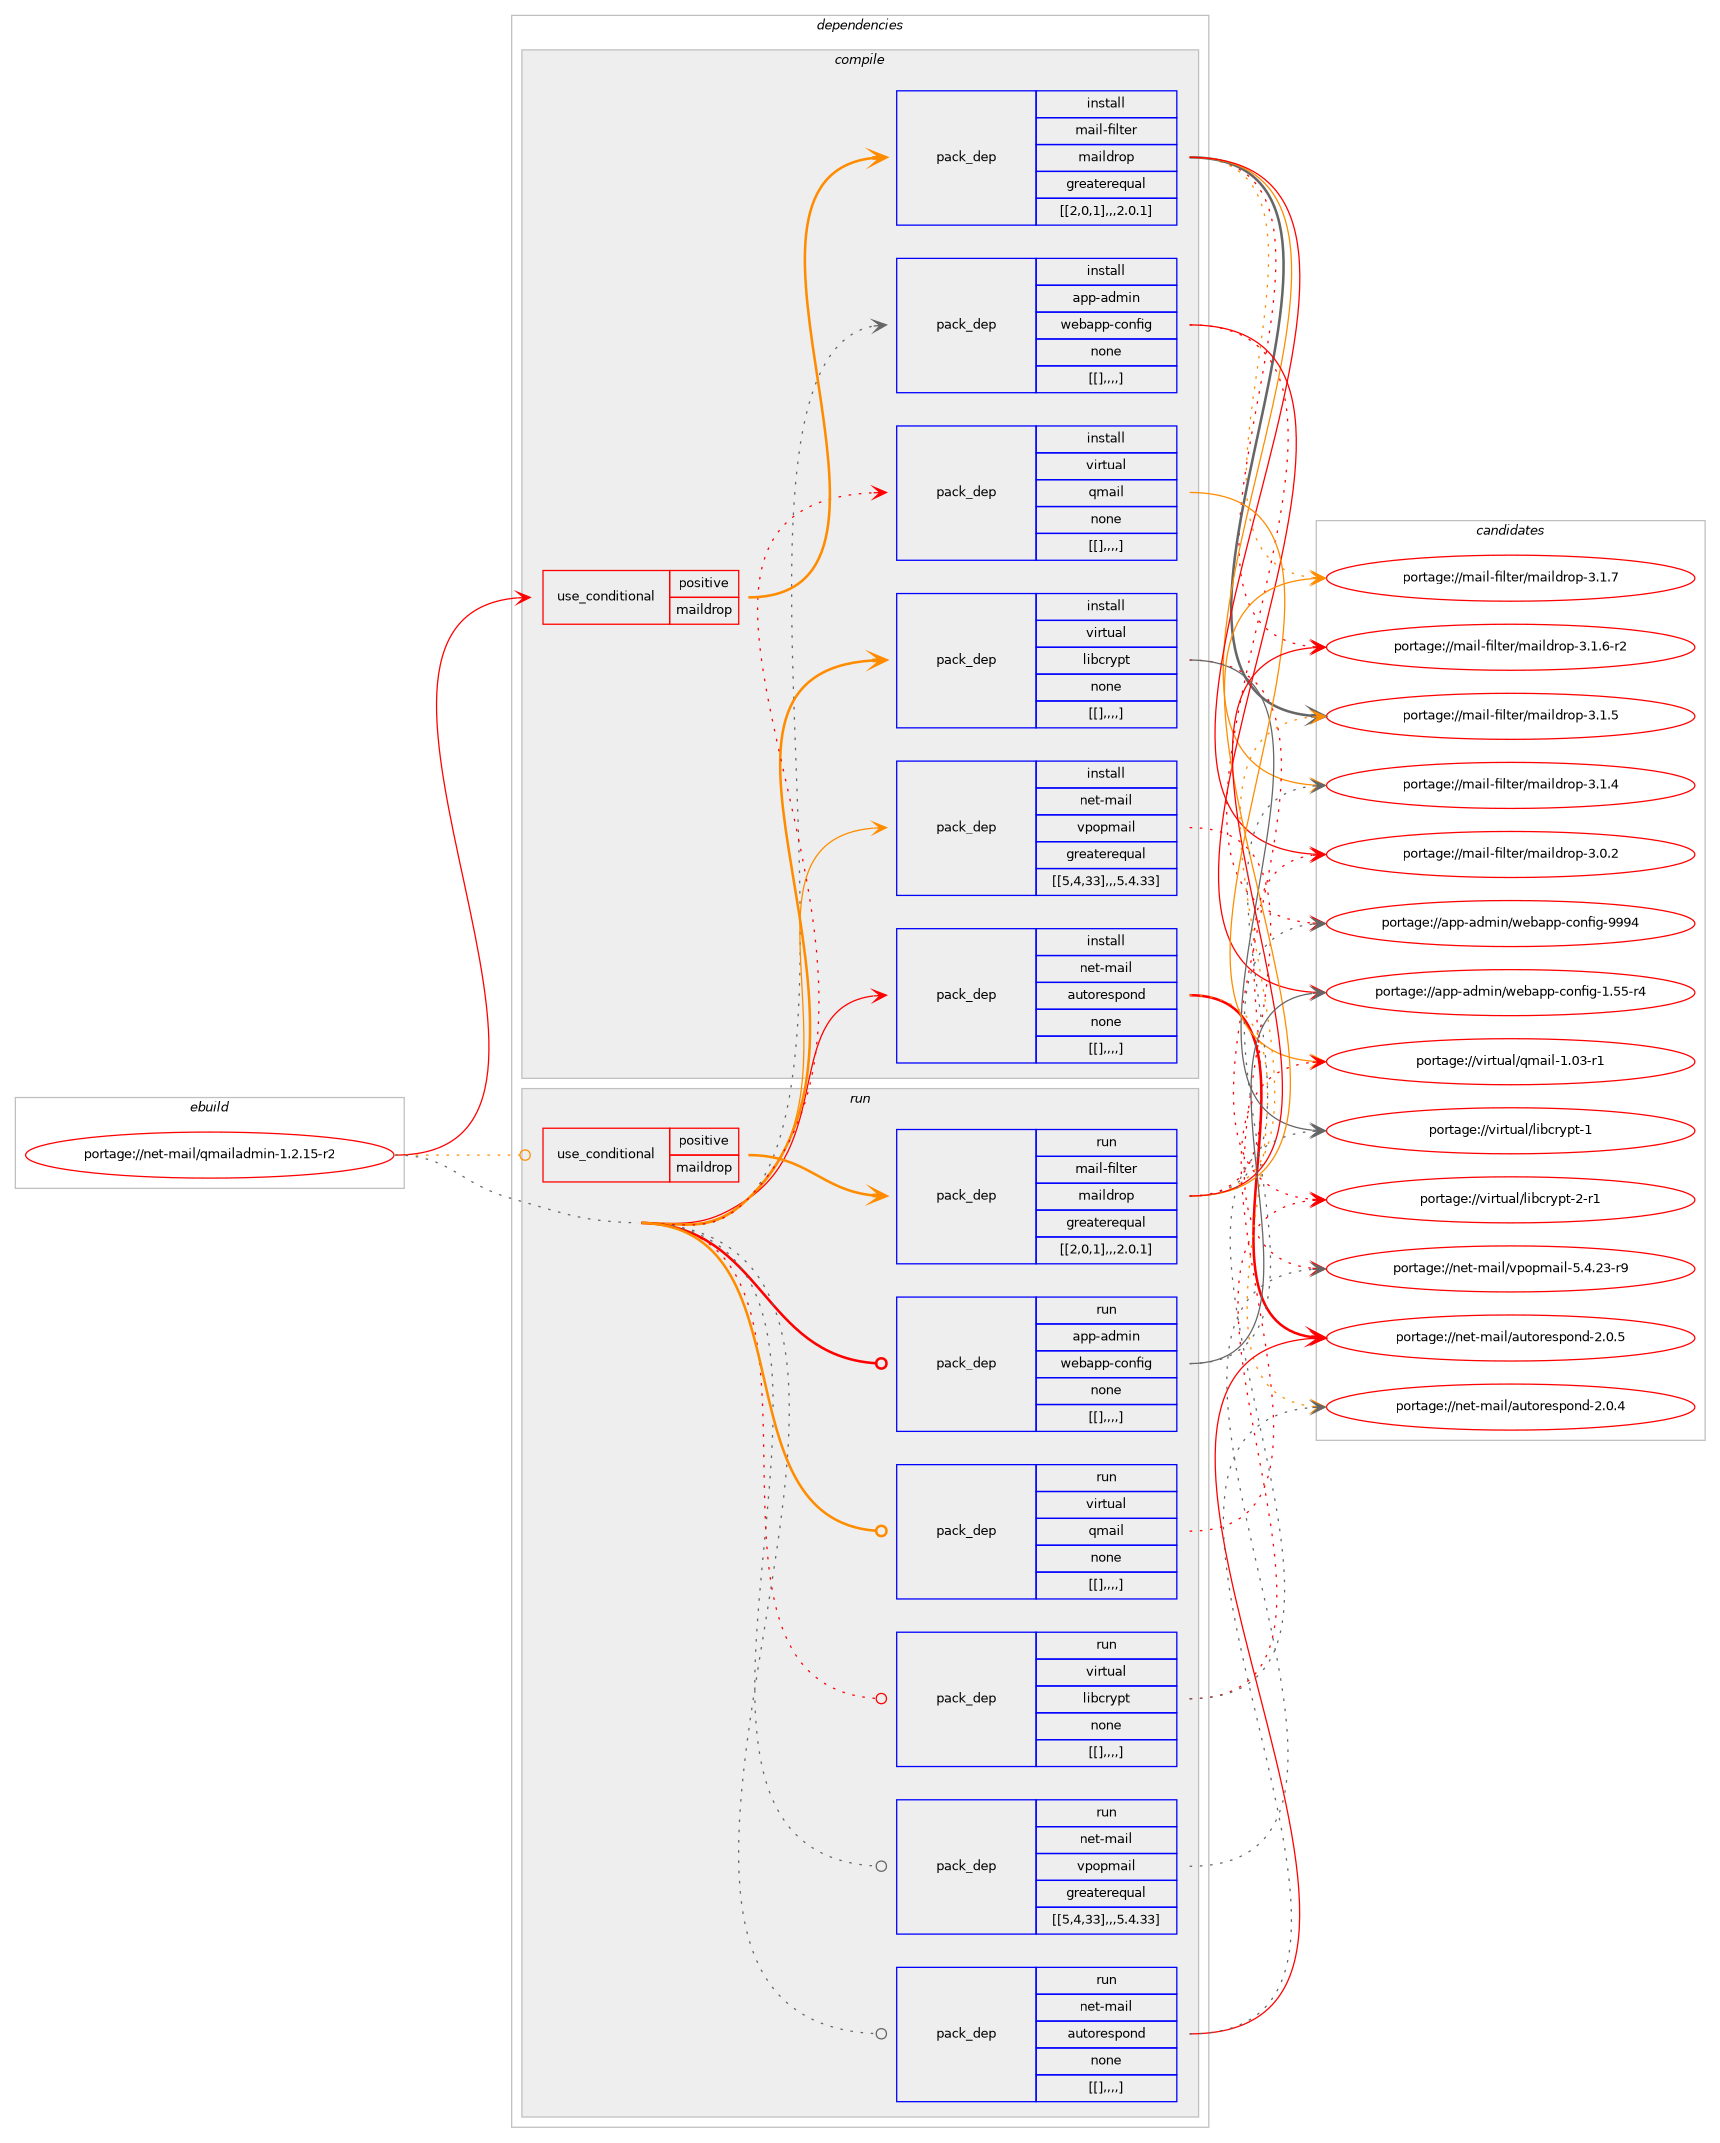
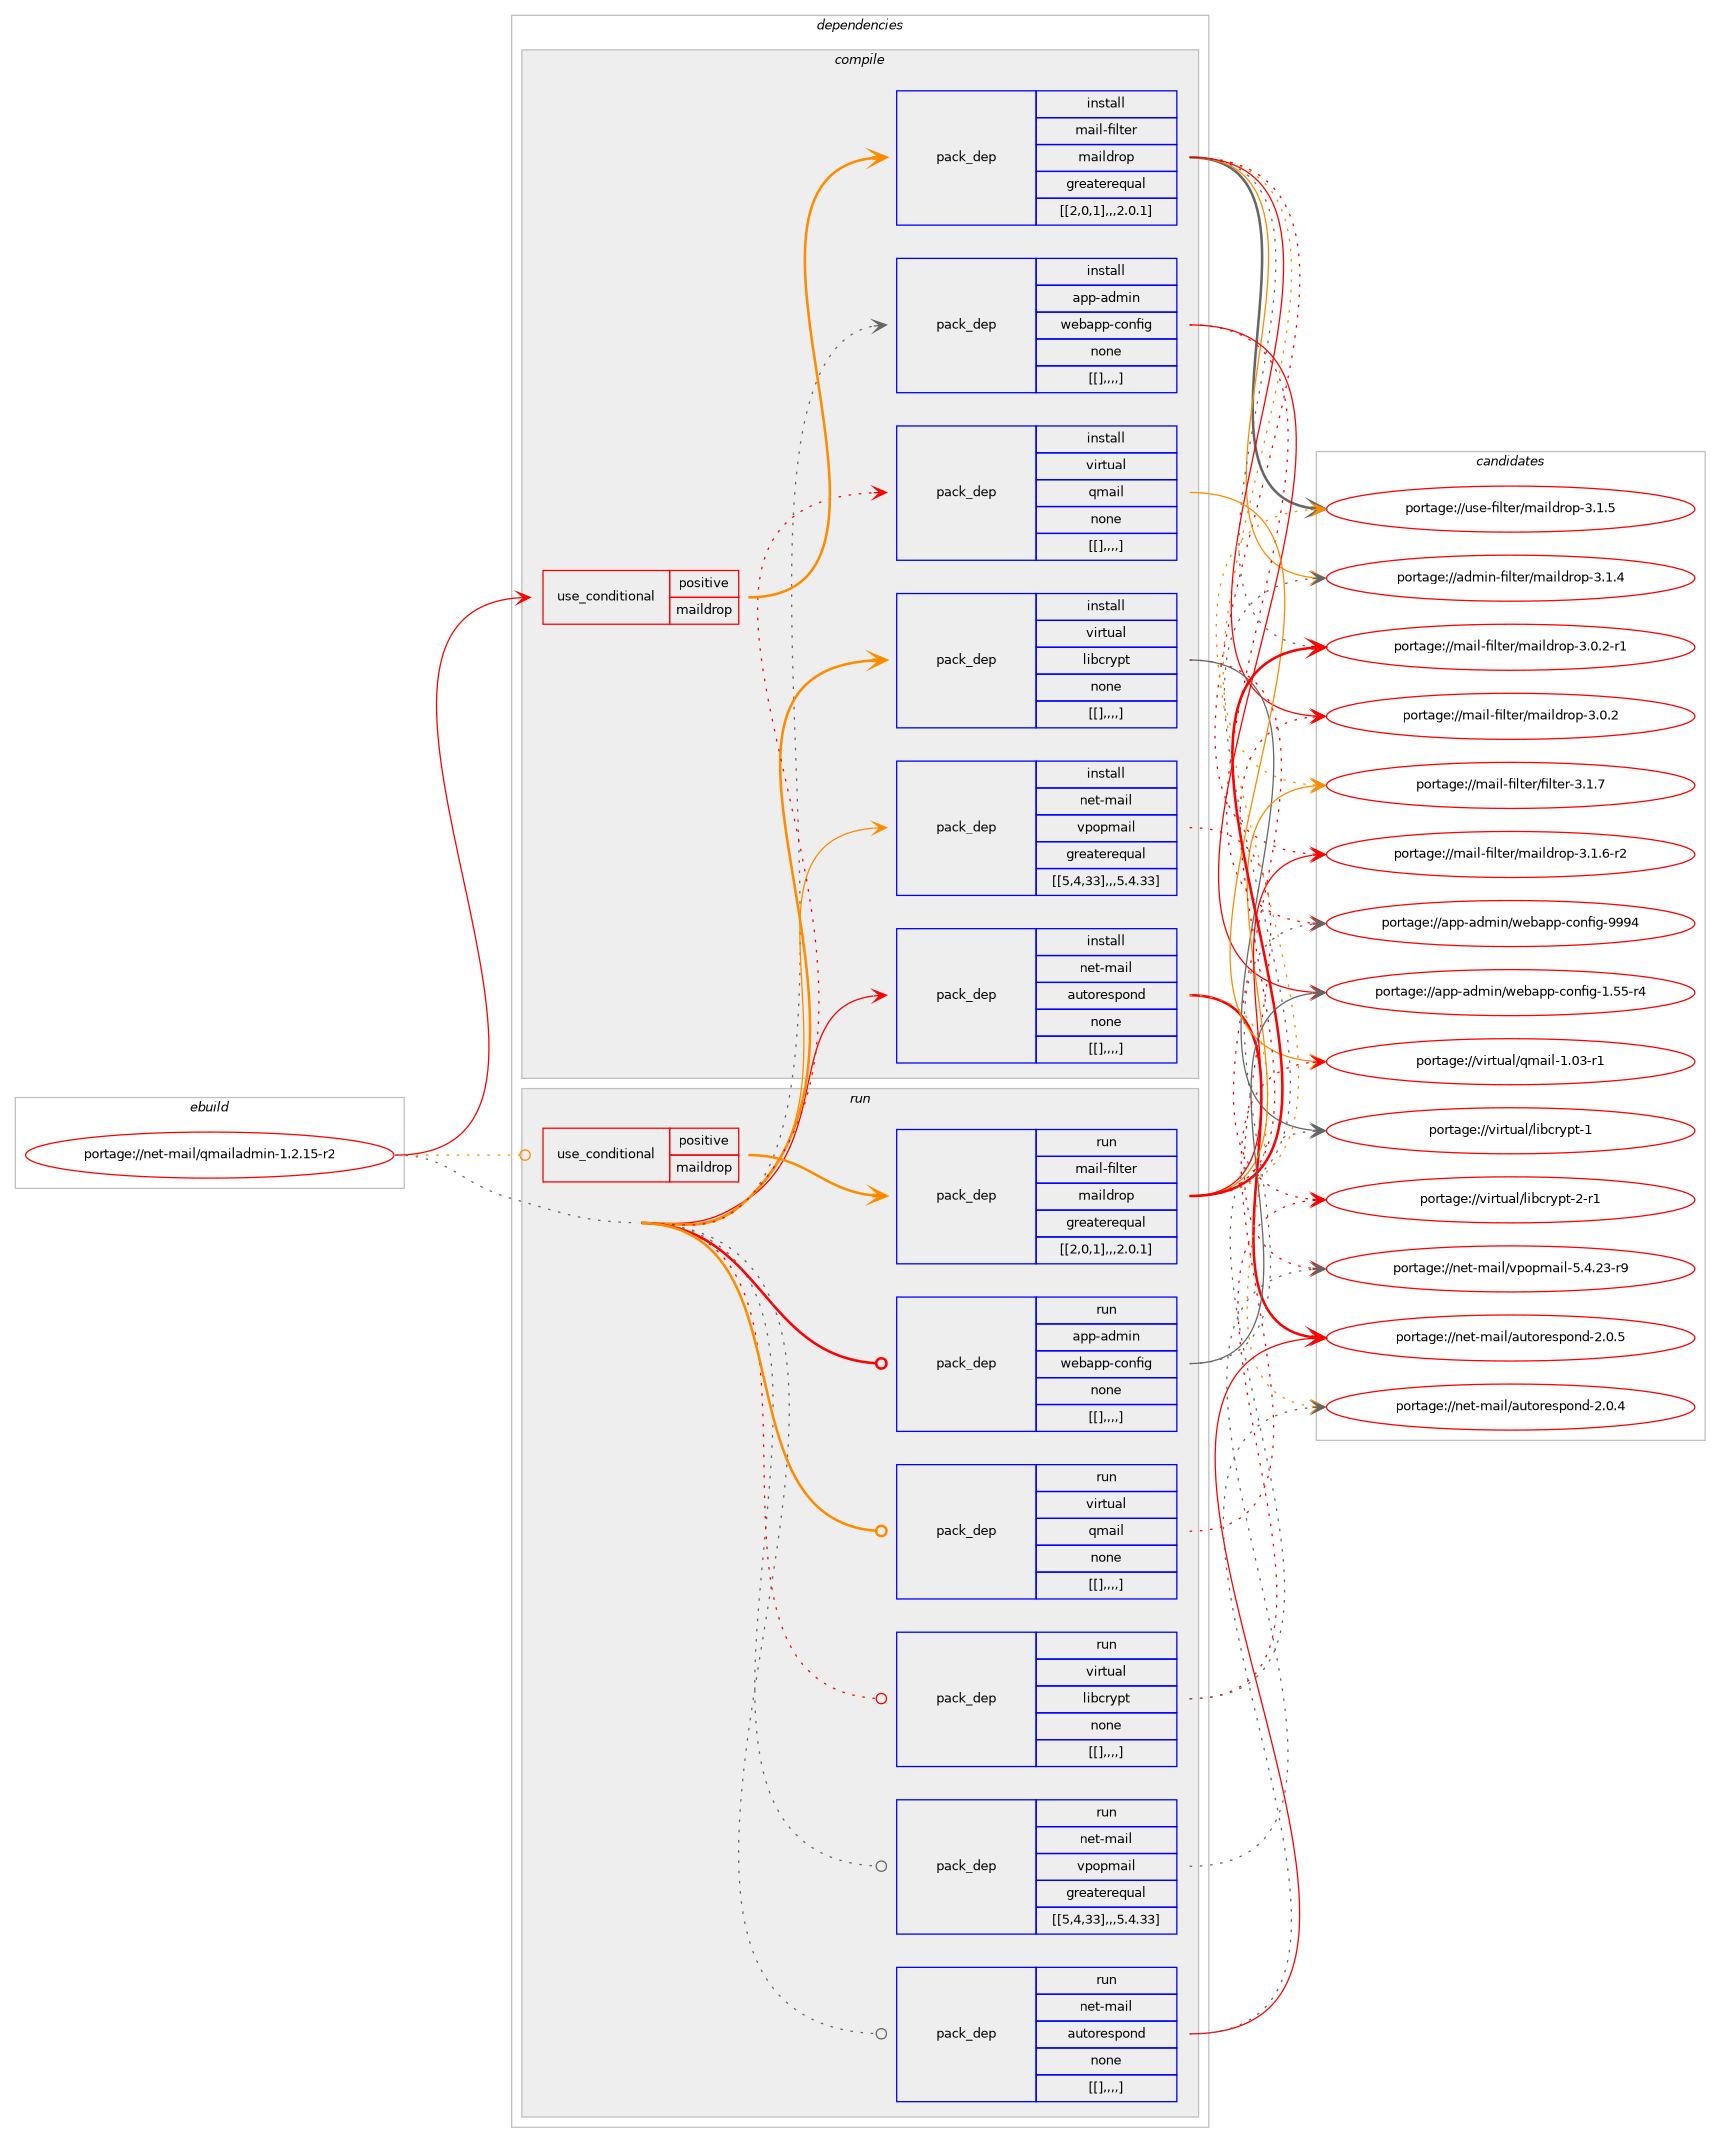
(1511, 578) -> (1511, 785)
none -> (1511, 647)
(1511, 716) -> (1511, 509)
(1511, 785) -> (1511, 578)
